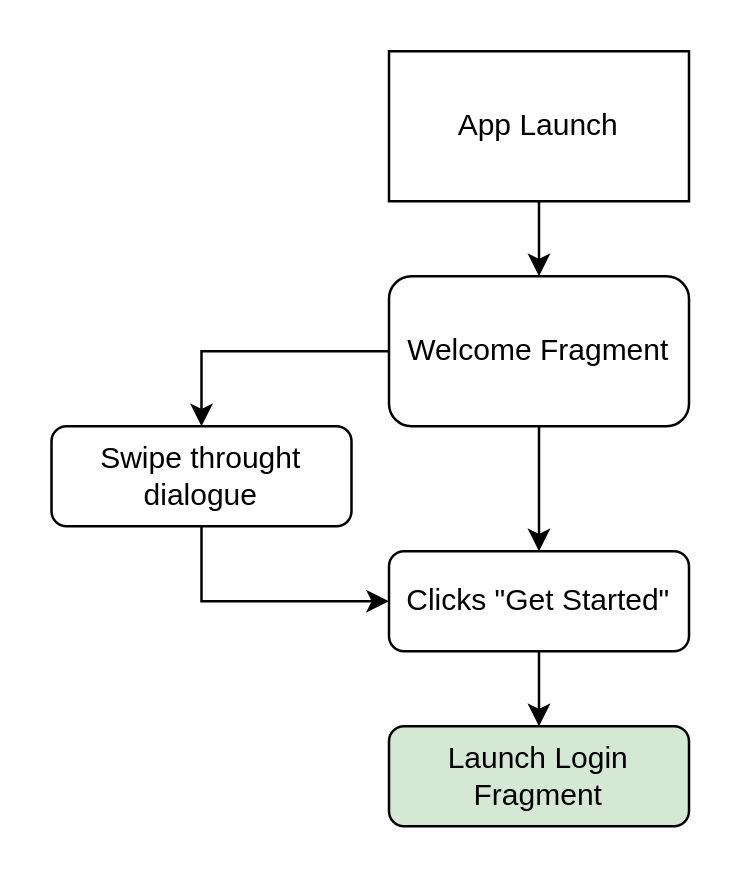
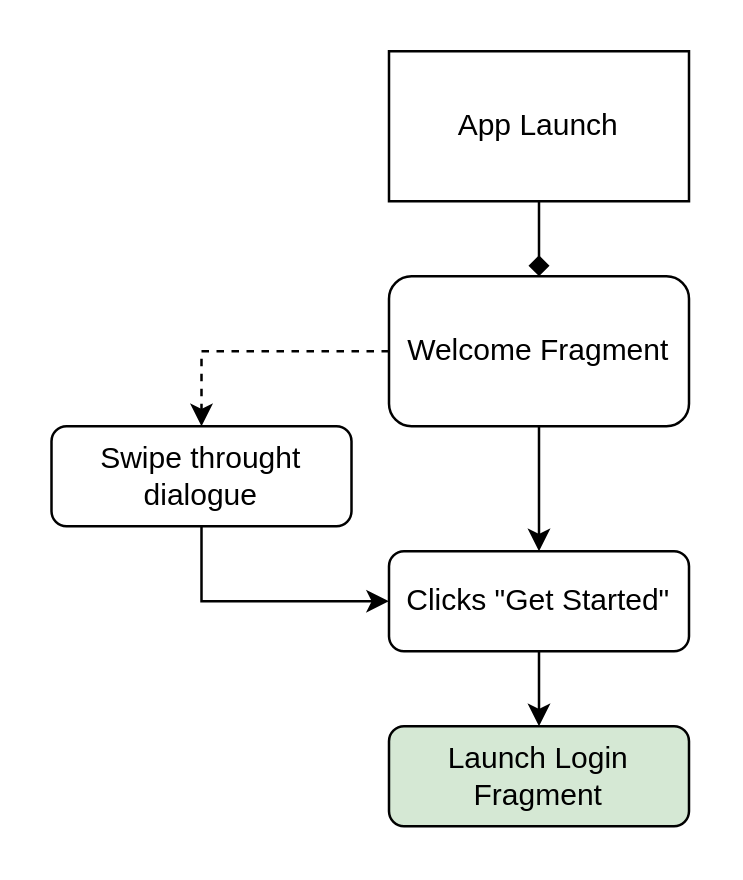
(539, 257) -> (539, 256)
(262, 351) -> (262, 351)
